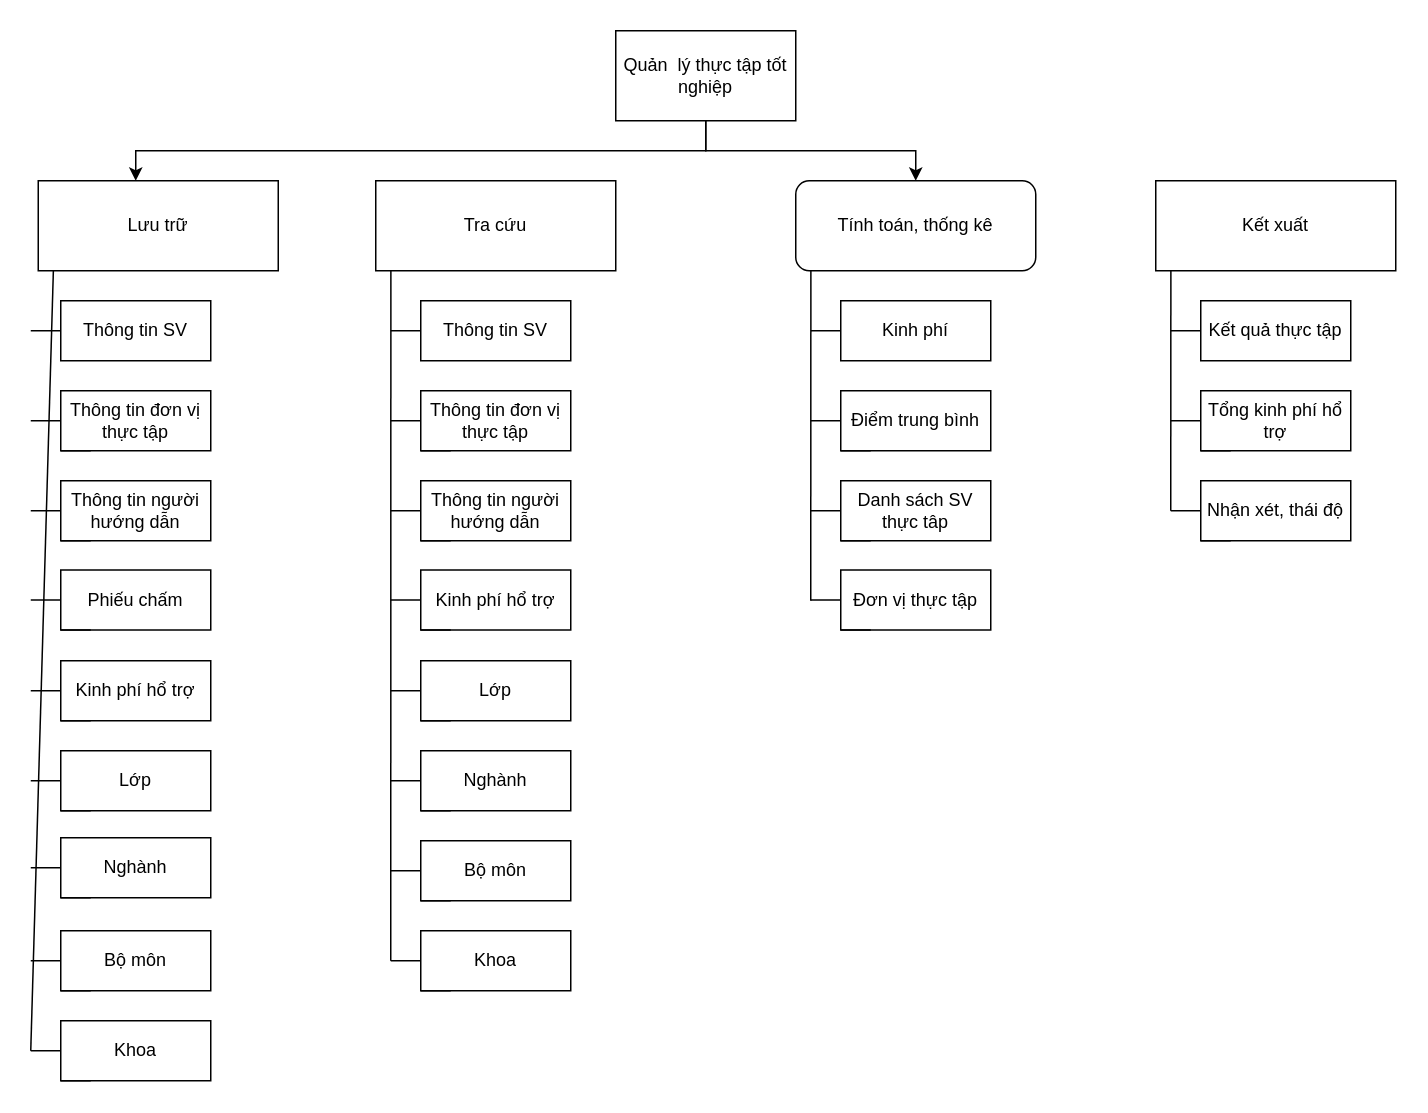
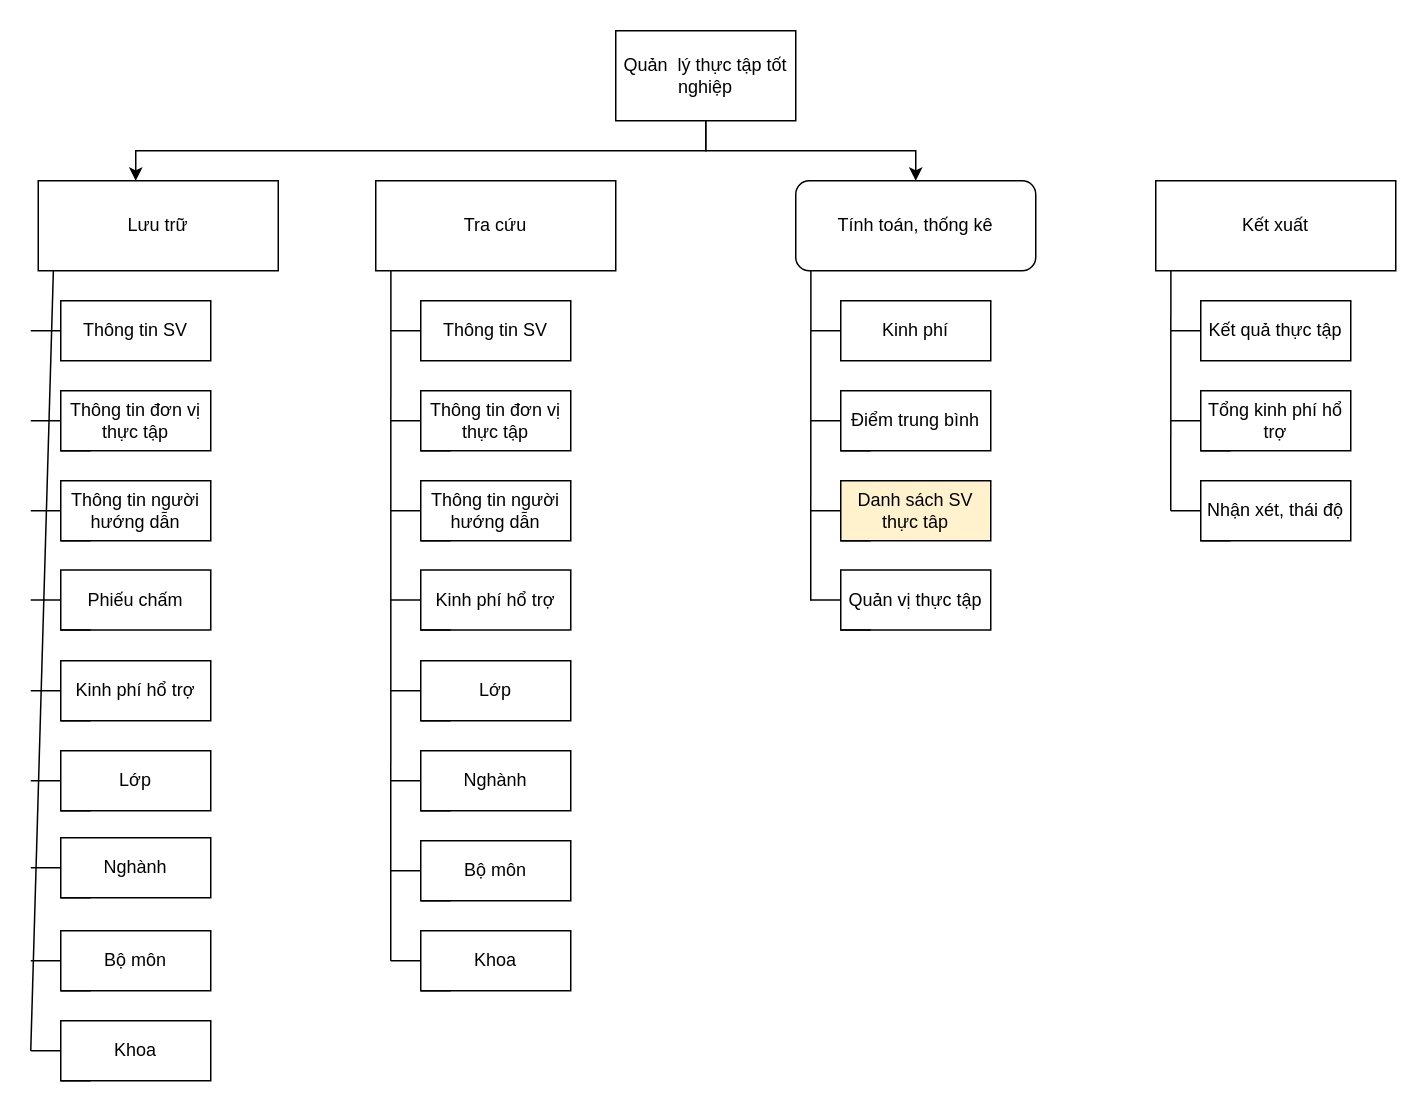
(916, 511) -> (916, 511)
(916, 601) -> (916, 601)
